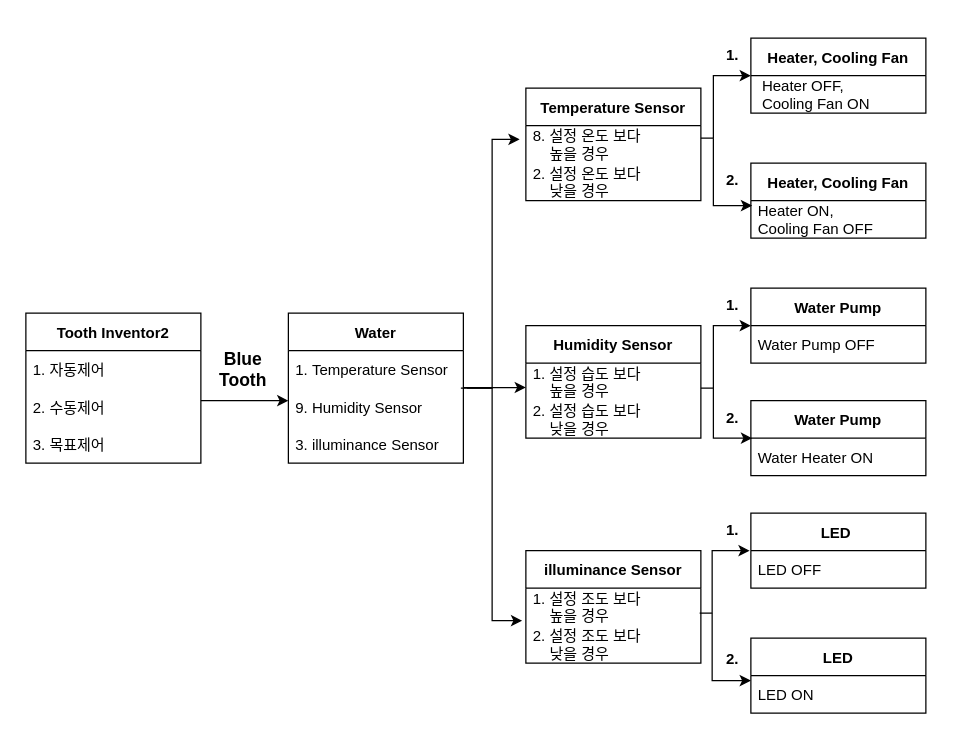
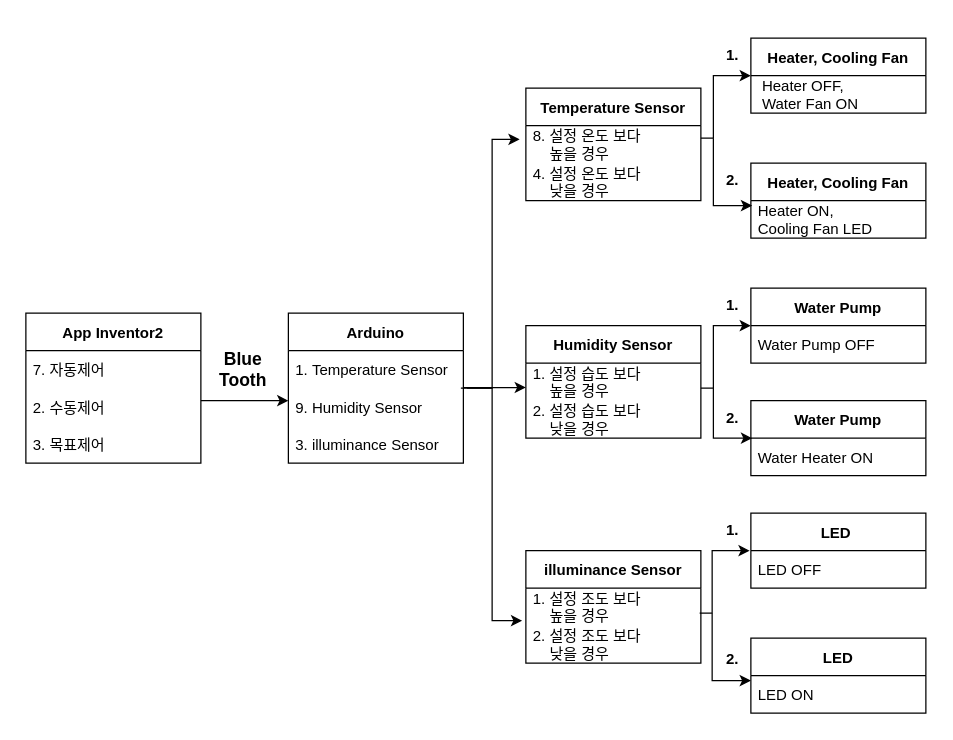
(800, 86) -> (800, 86)
(591, 174) -> (591, 174)
(796, 211) -> (796, 211)
(113, 333) -> (113, 333)
(375, 333) -> (375, 333)
(71, 370) -> (71, 370)
